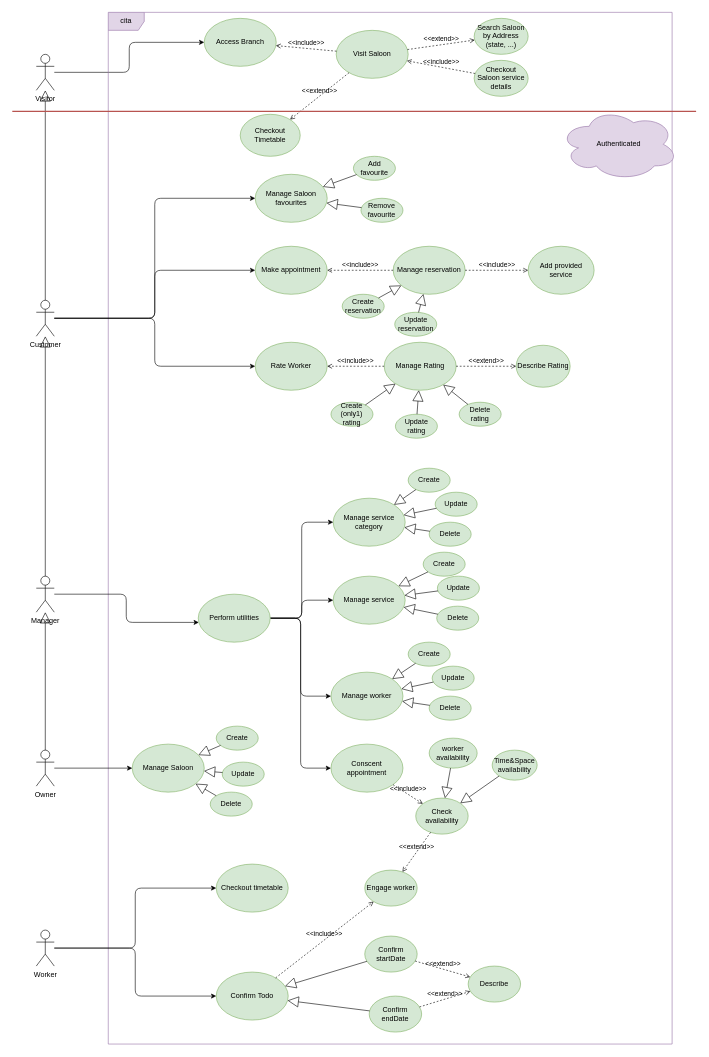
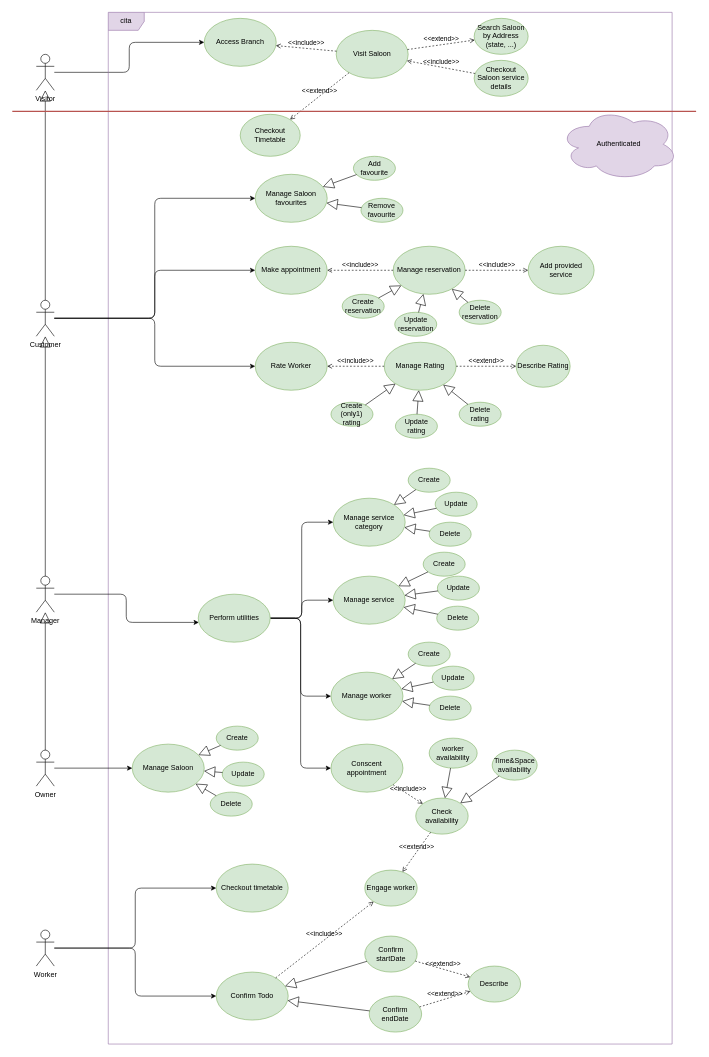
none -> (464, 299)
none -> (480, 312)
